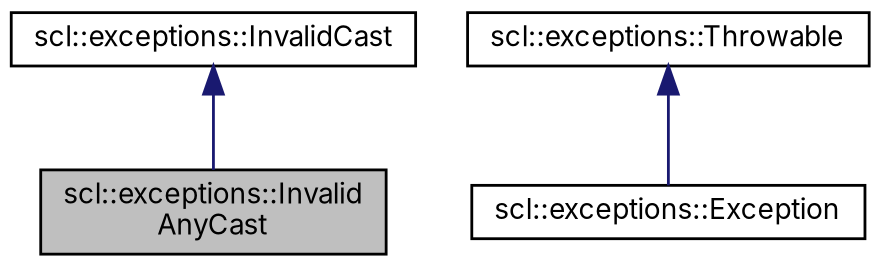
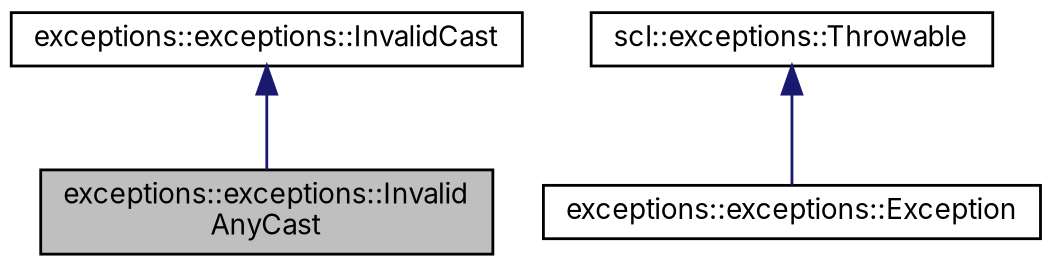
(213, 39) -> (267, 39)
(213, 212) -> (267, 212)
(668, 212) -> (792, 212)
